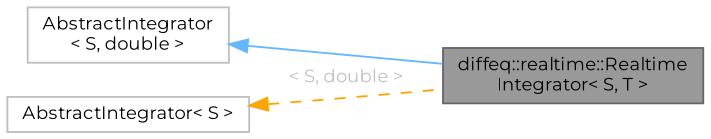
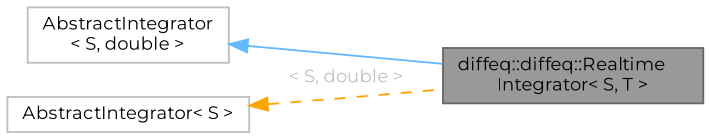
(573, 76) -> (573, 76)
